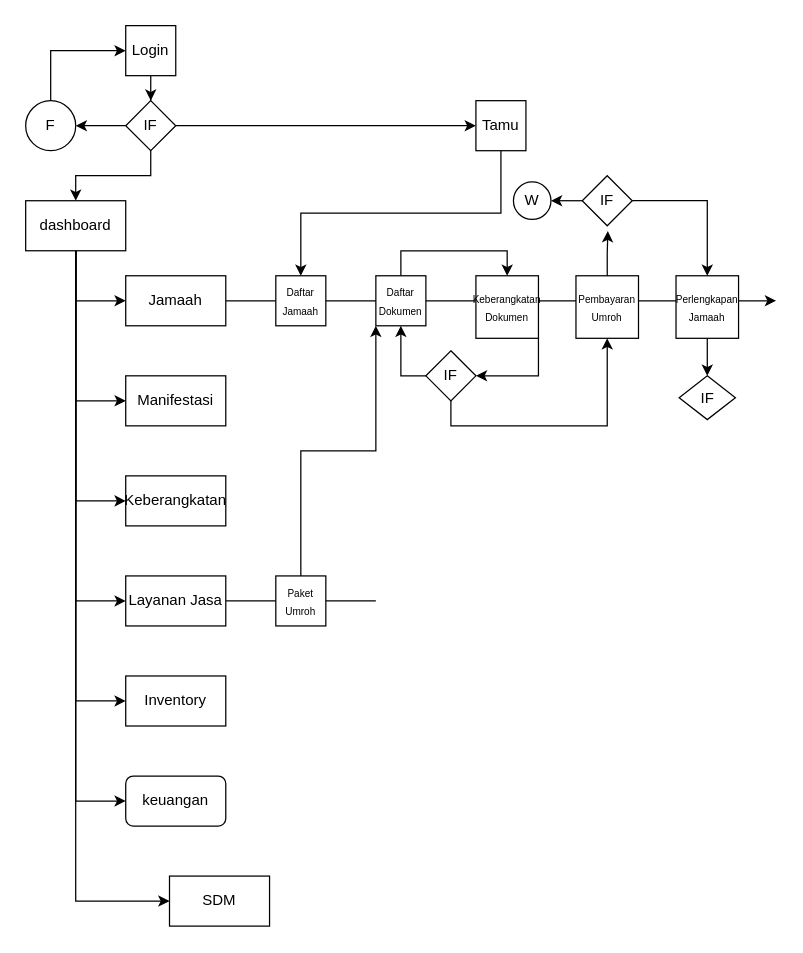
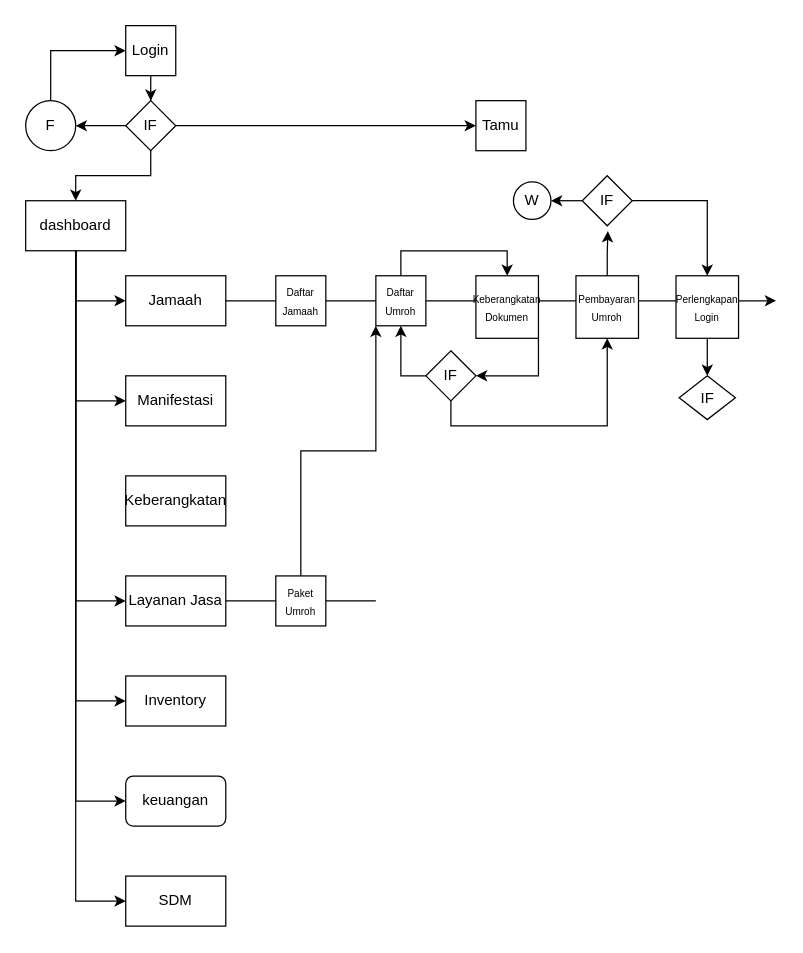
(405, 213) -> none
(401, 301) -> (401, 301)
(707, 307) -> (707, 307)
(98, 501) -> none
(219, 901) -> (176, 901)
